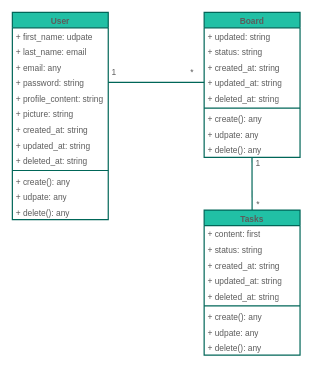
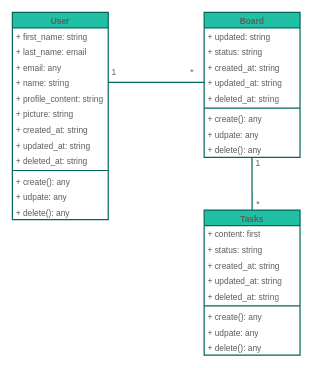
(59, 37) -> (57, 37)
(54, 84) -> (44, 84)
